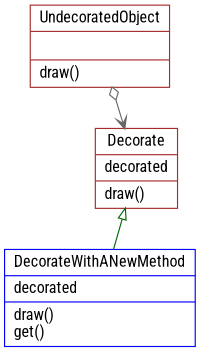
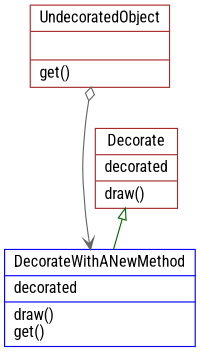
(60, 73) -> (55, 73)
(119, 109) -> (83, 170)
